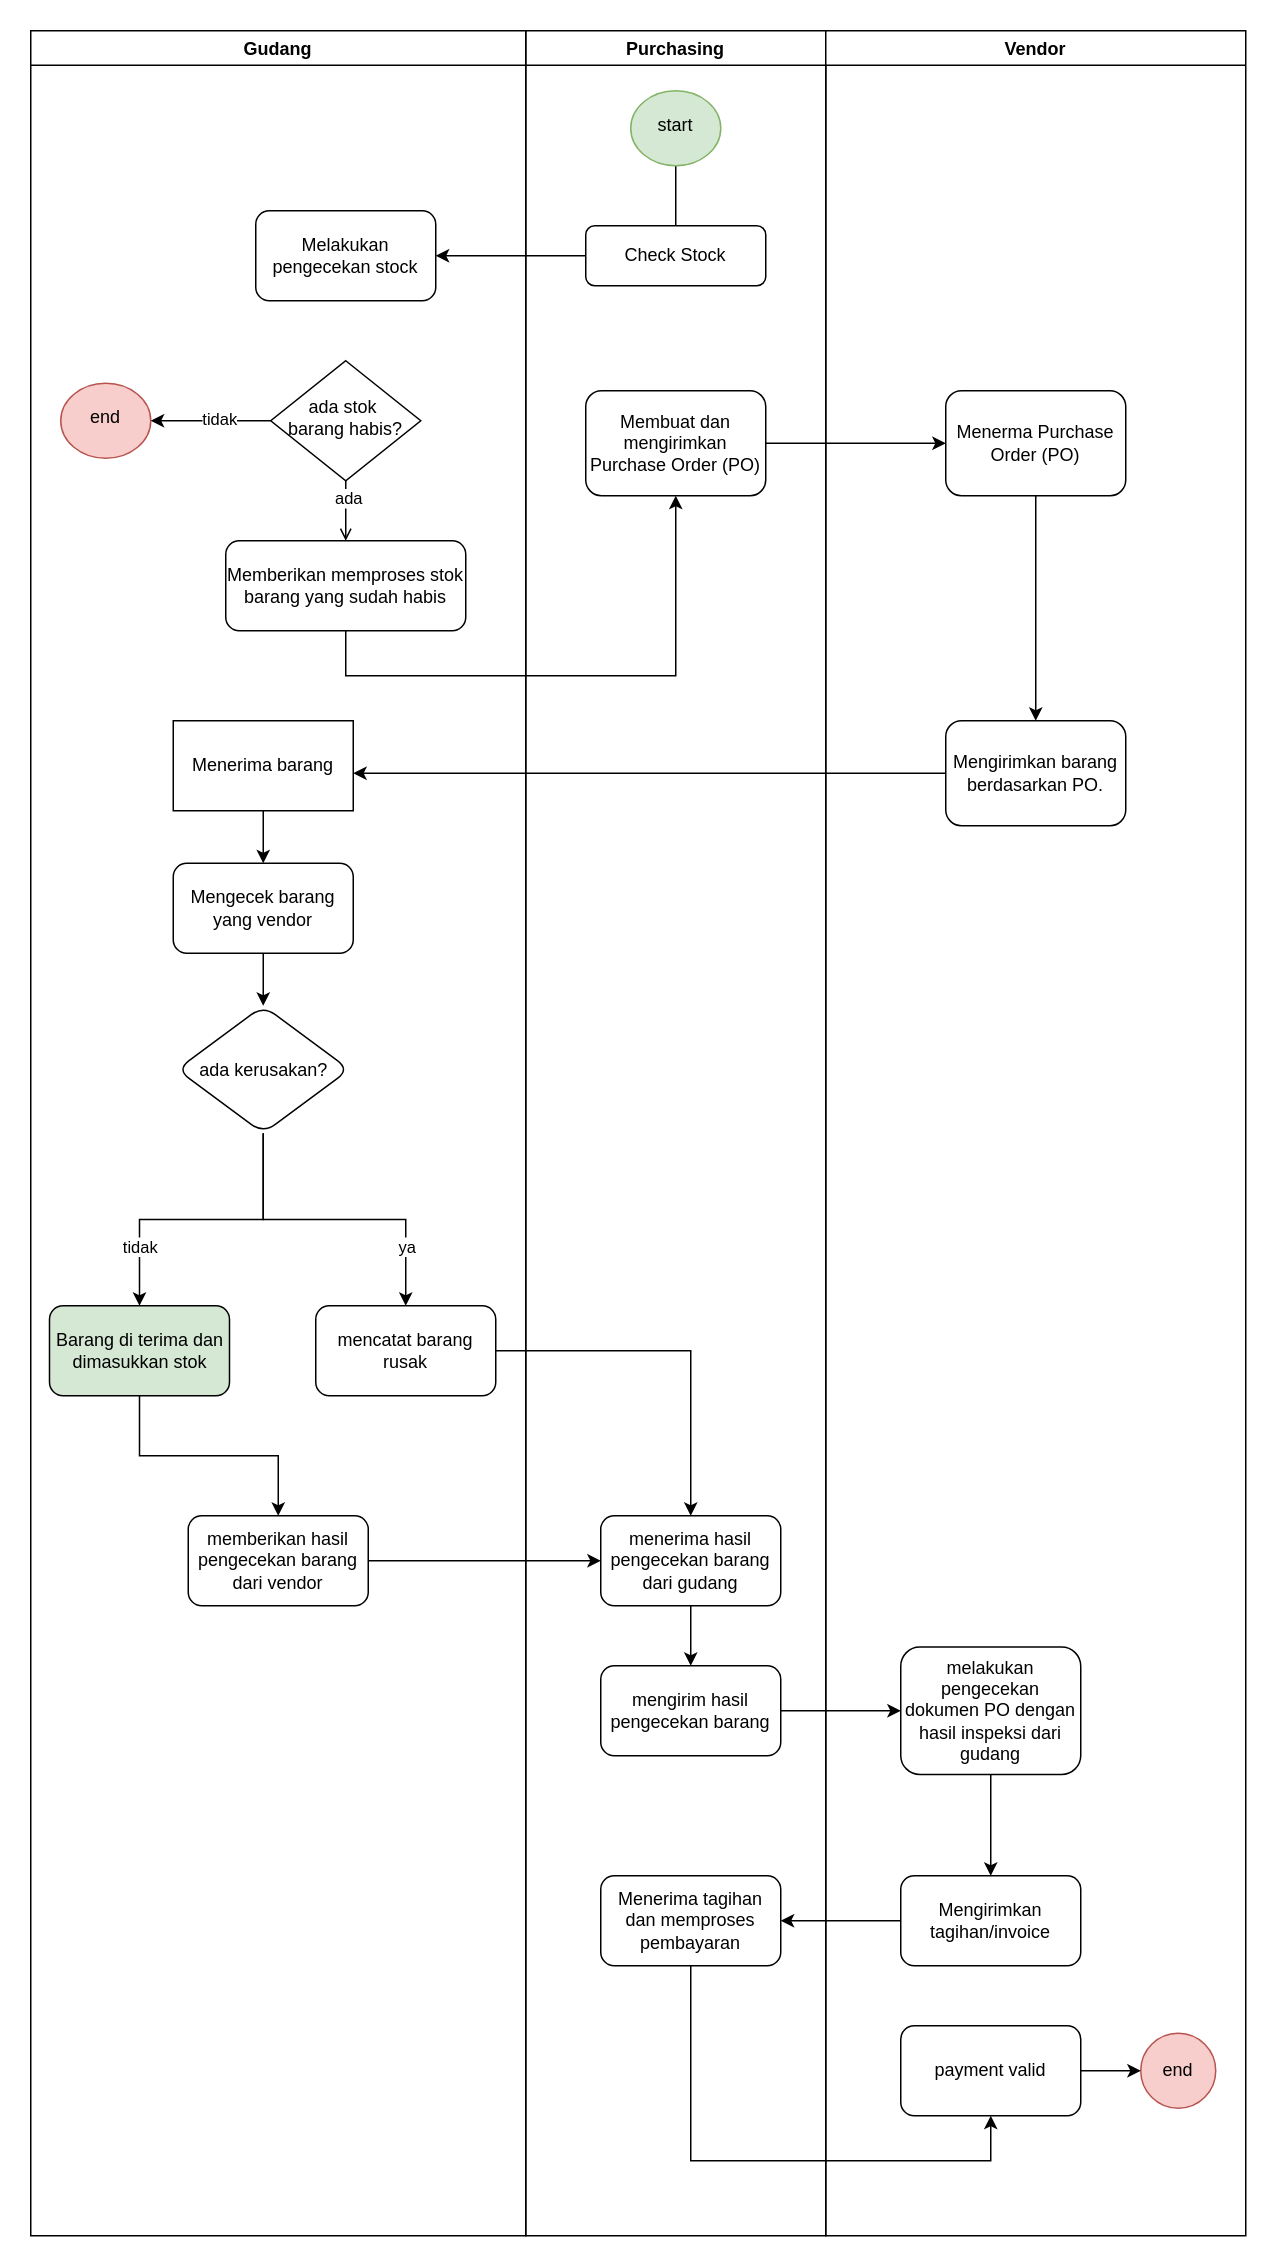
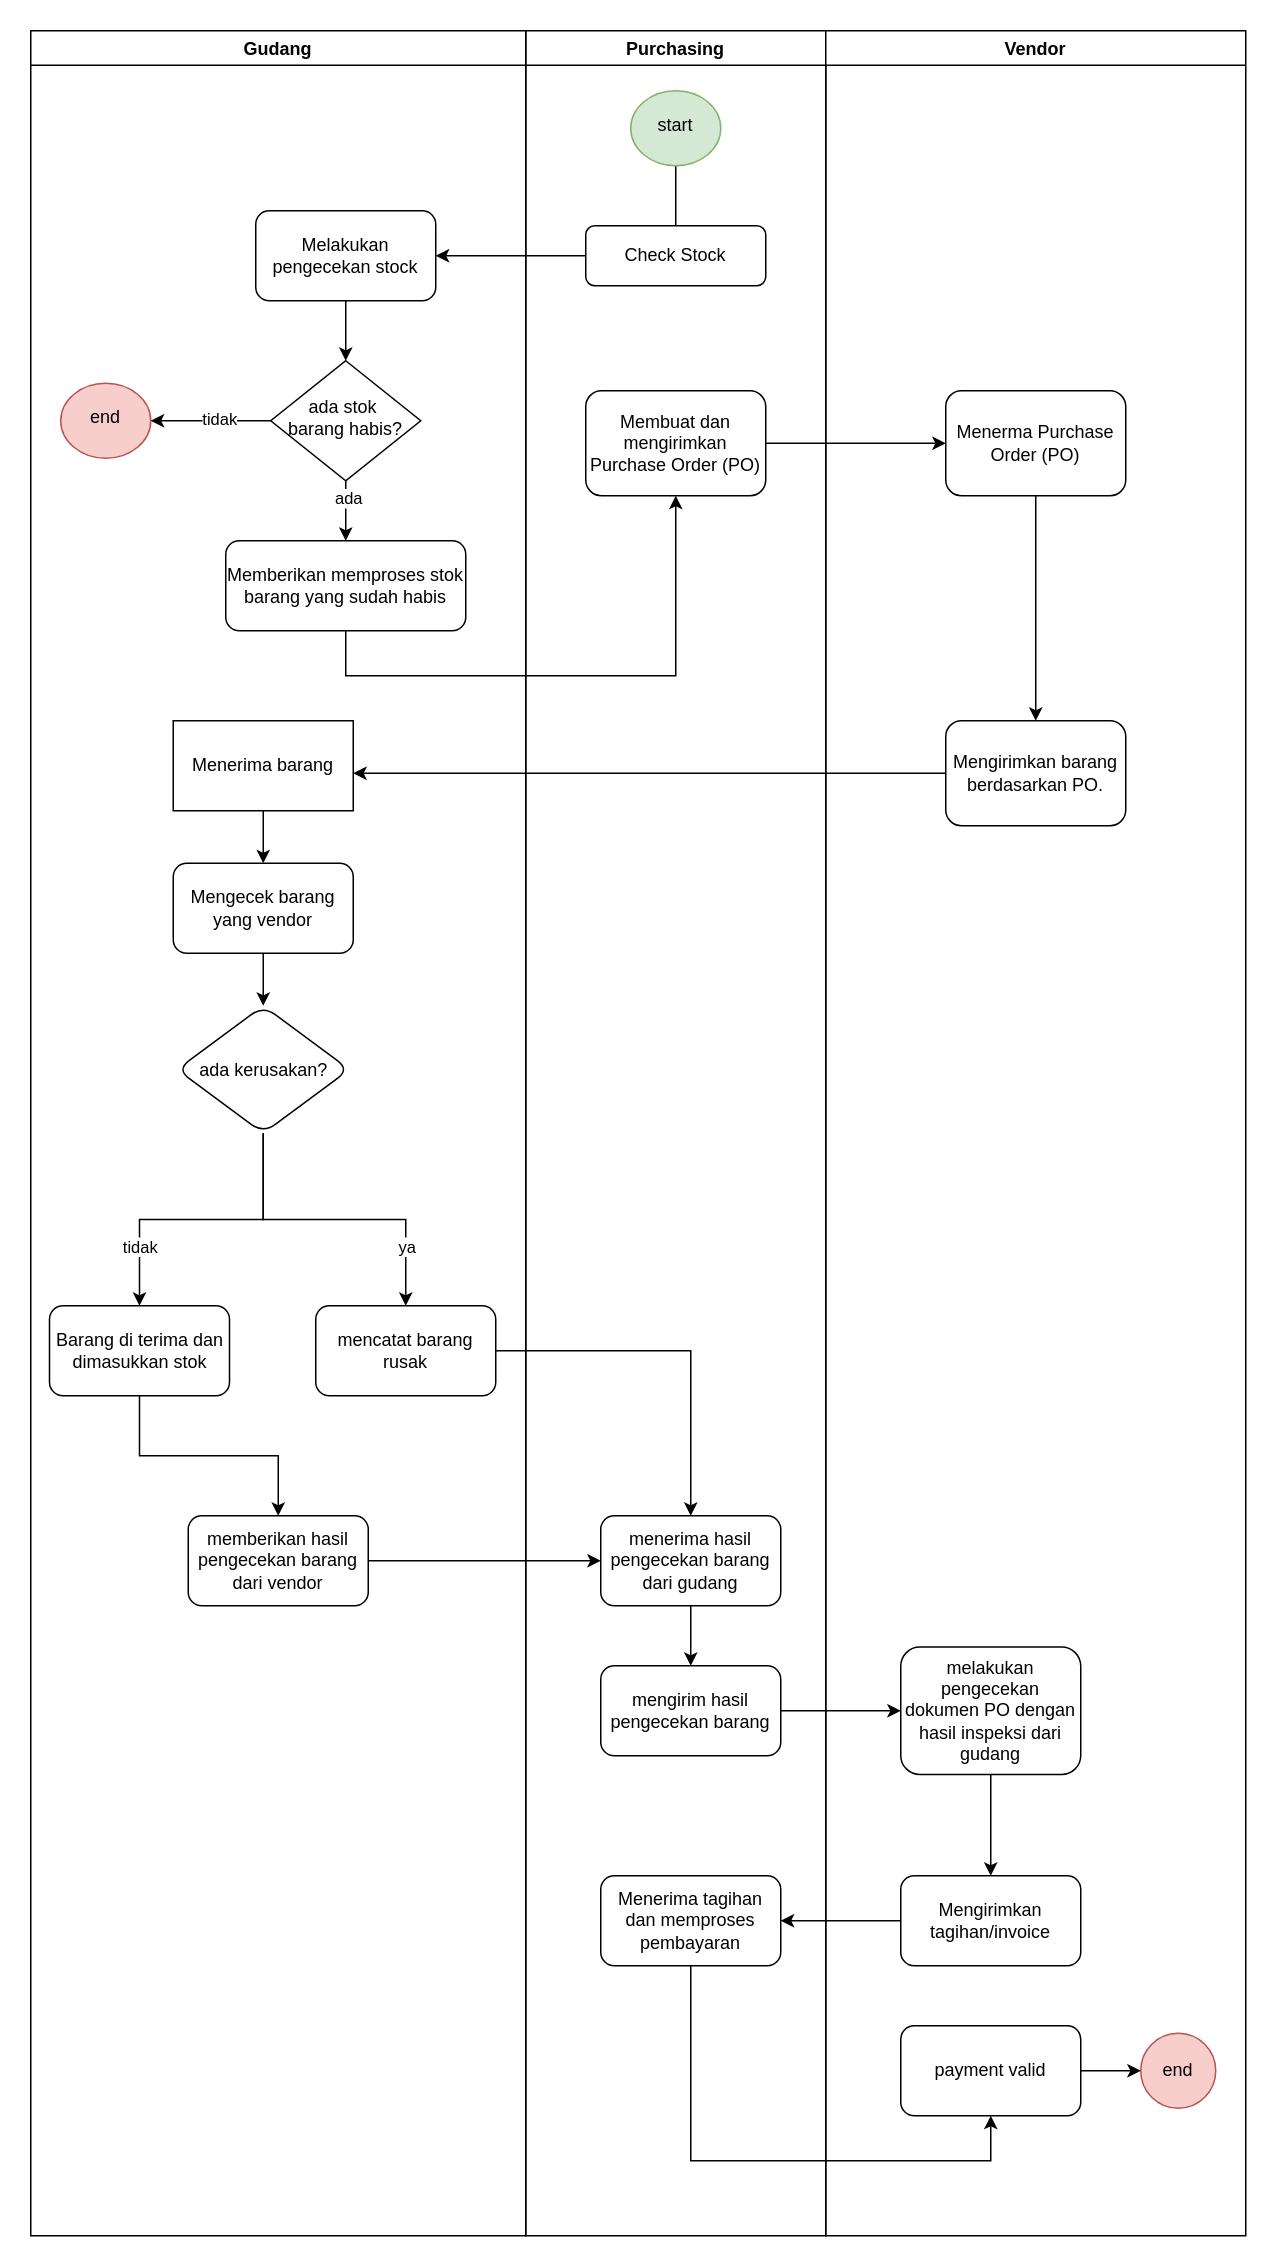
none -> (346, 326)
(346, 531) -> (346, 529)
(140, 1351) -> (140, 1351)
